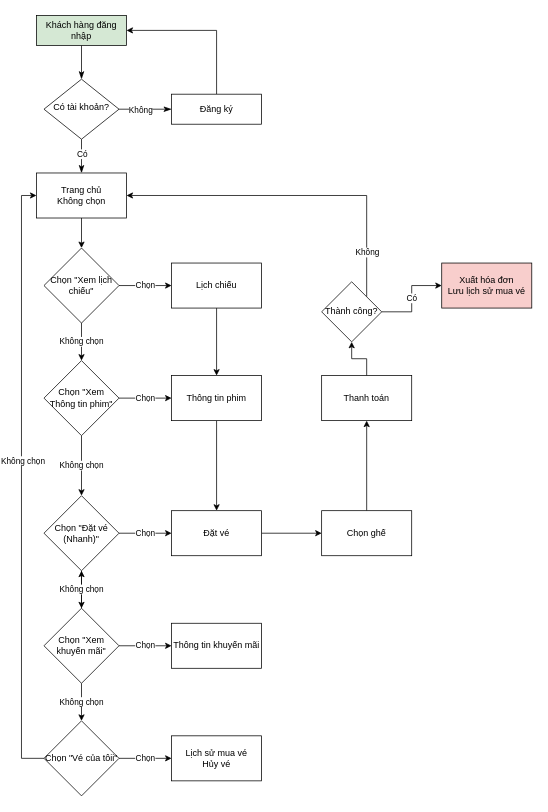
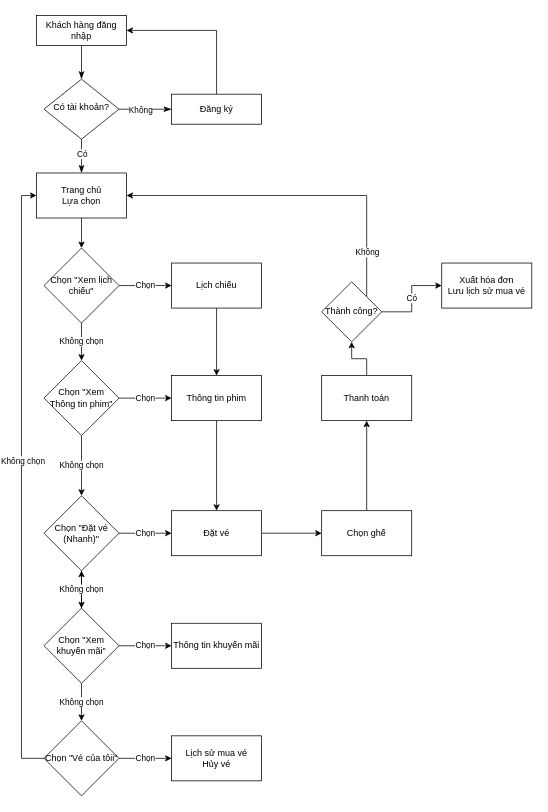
(81, 30) -> (81, 30)
(81, 195) -> (81, 195)
(486, 285) -> (486, 285)
